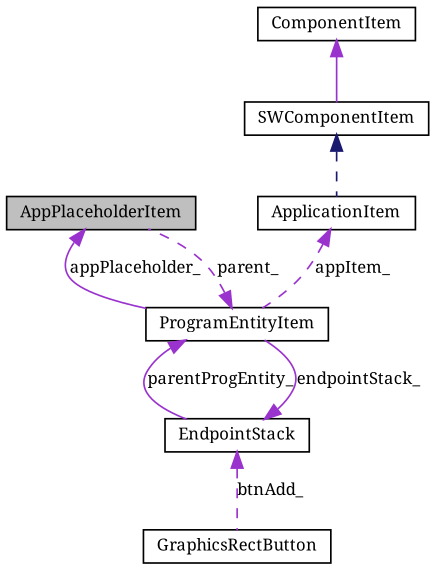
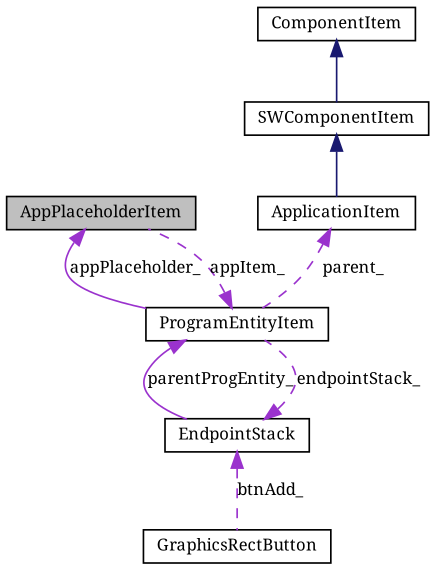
(337, 80) -> (337, 80)
(337, 174) -> (337, 174)
(248, 269) -> (248, 269)
(353, 269) -> (353, 269)
(294, 371) -> (294, 371)
